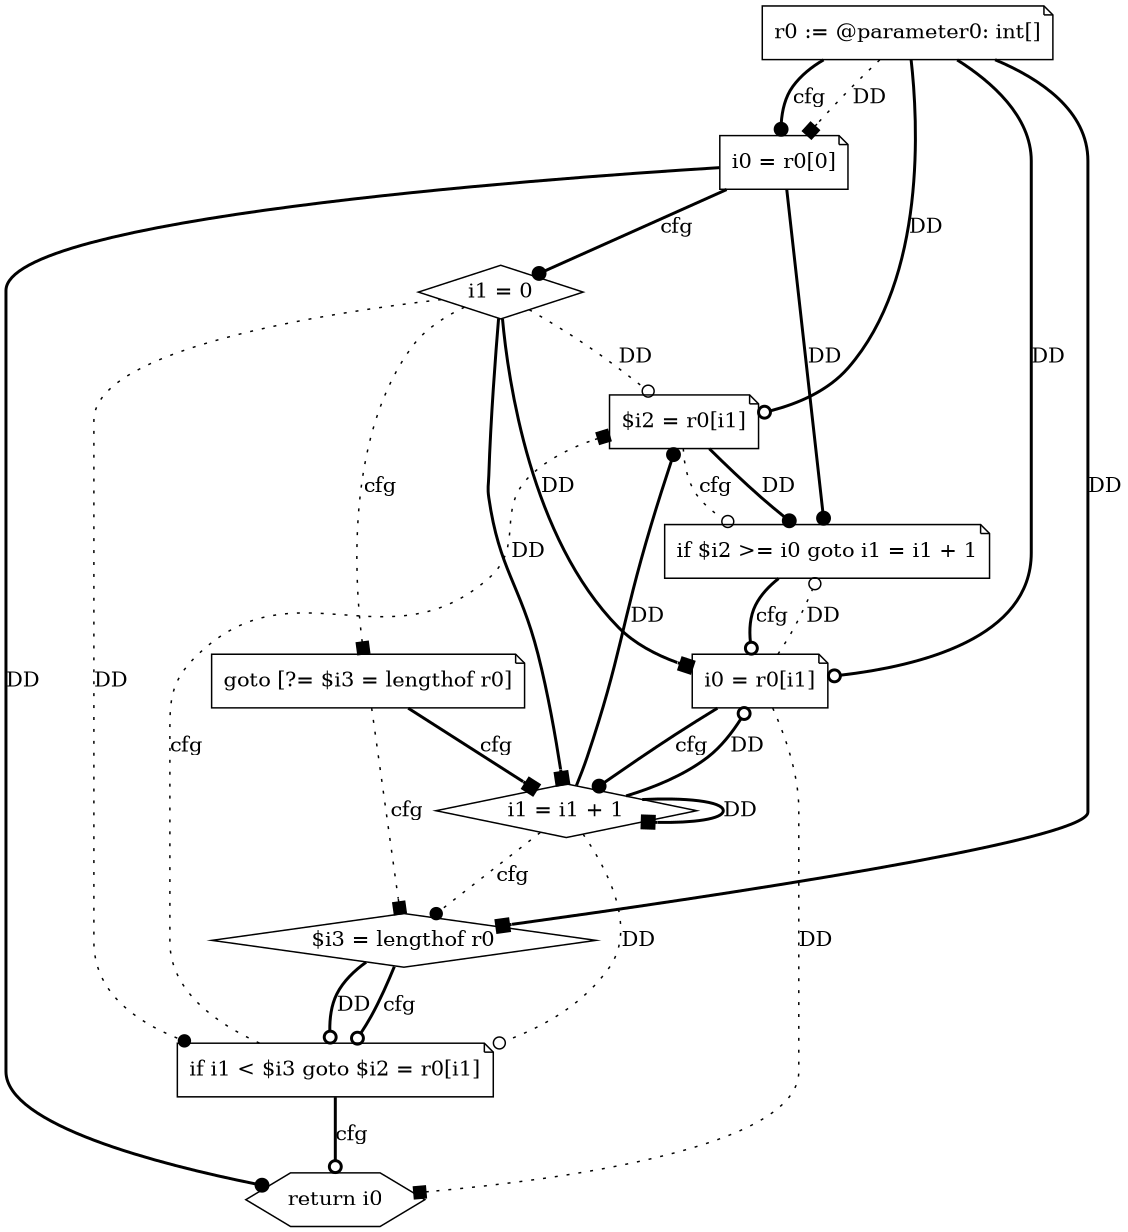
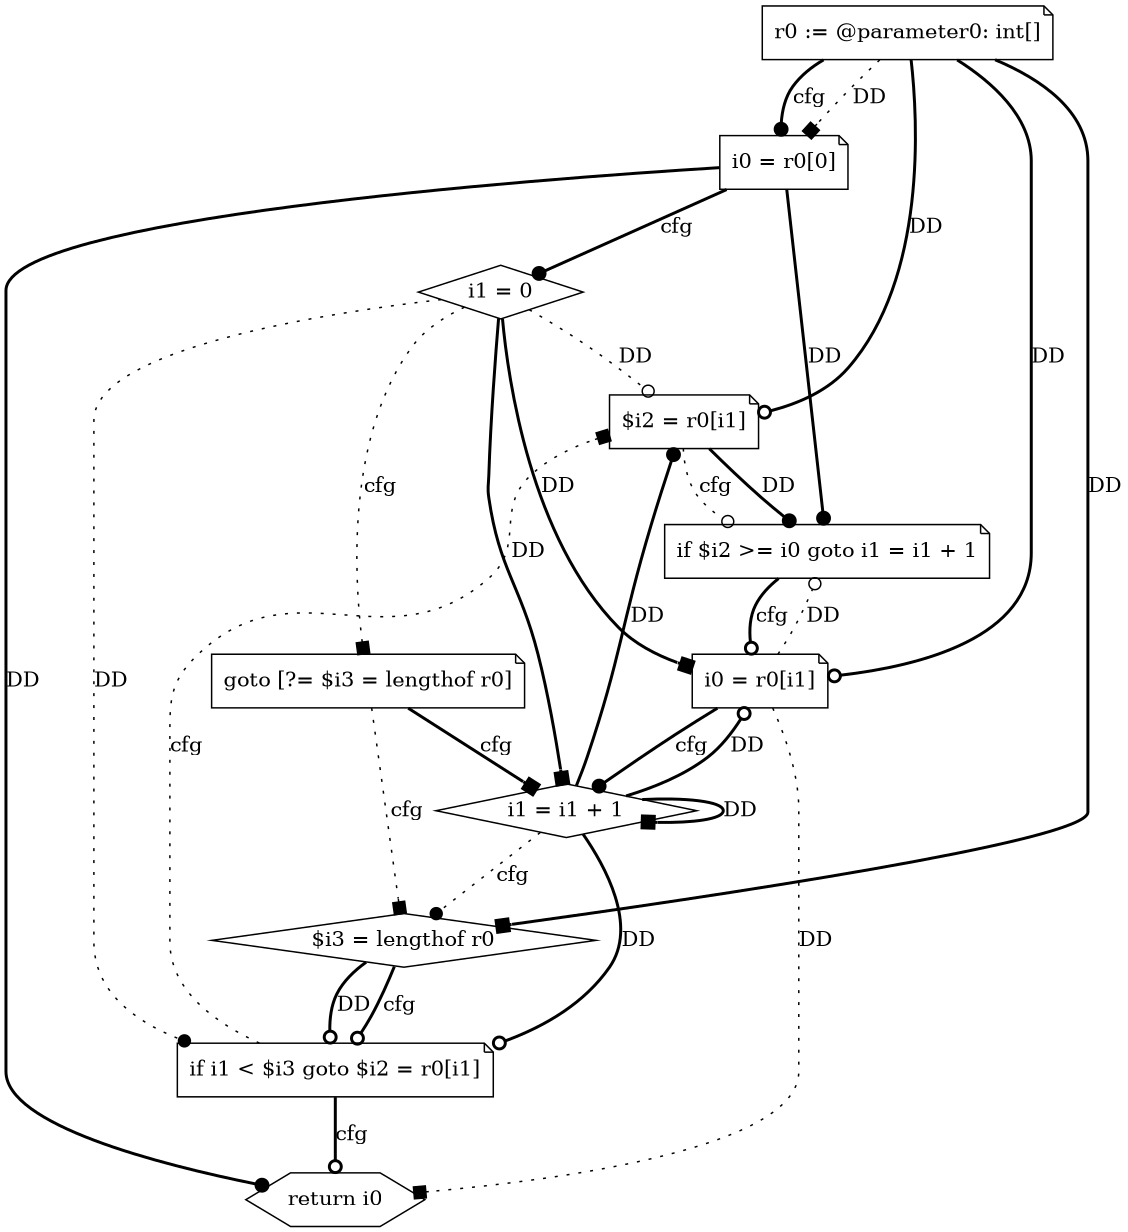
(613, 961) -> (613, 961)
